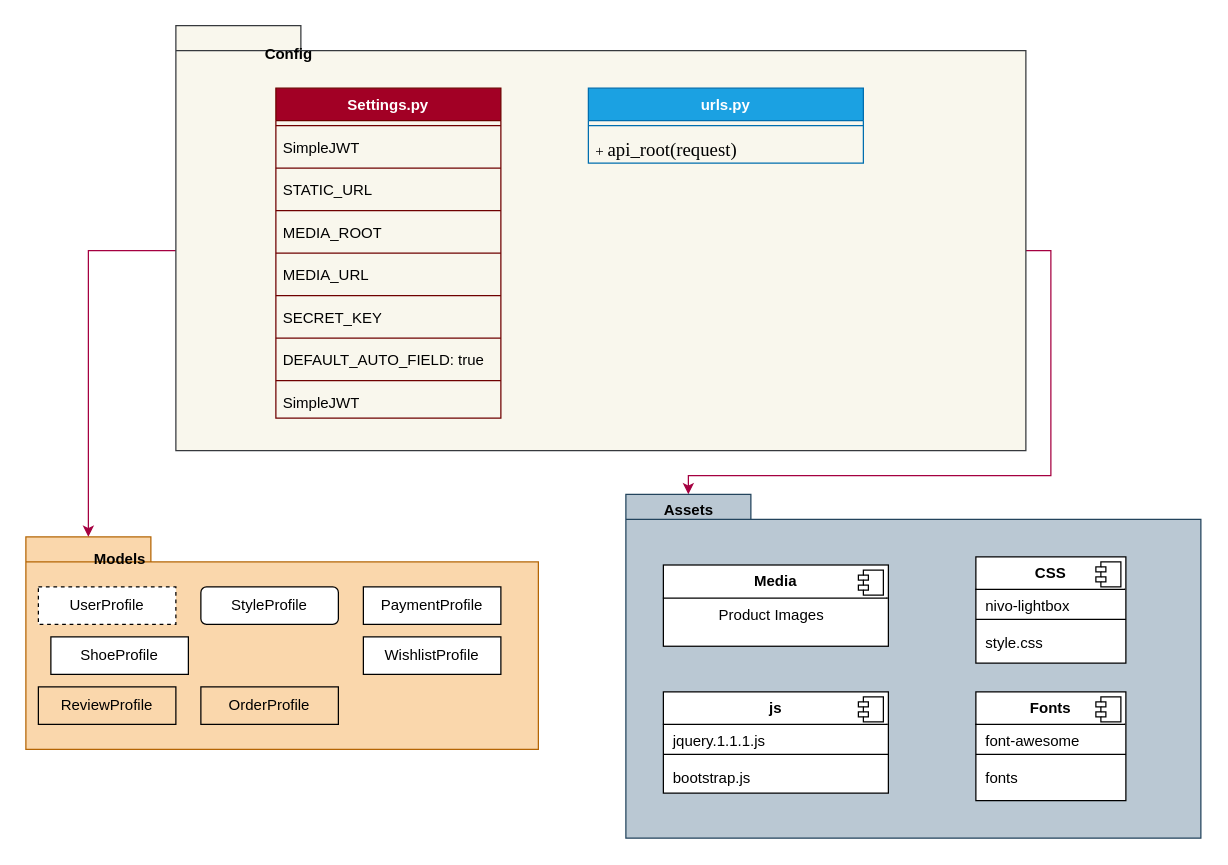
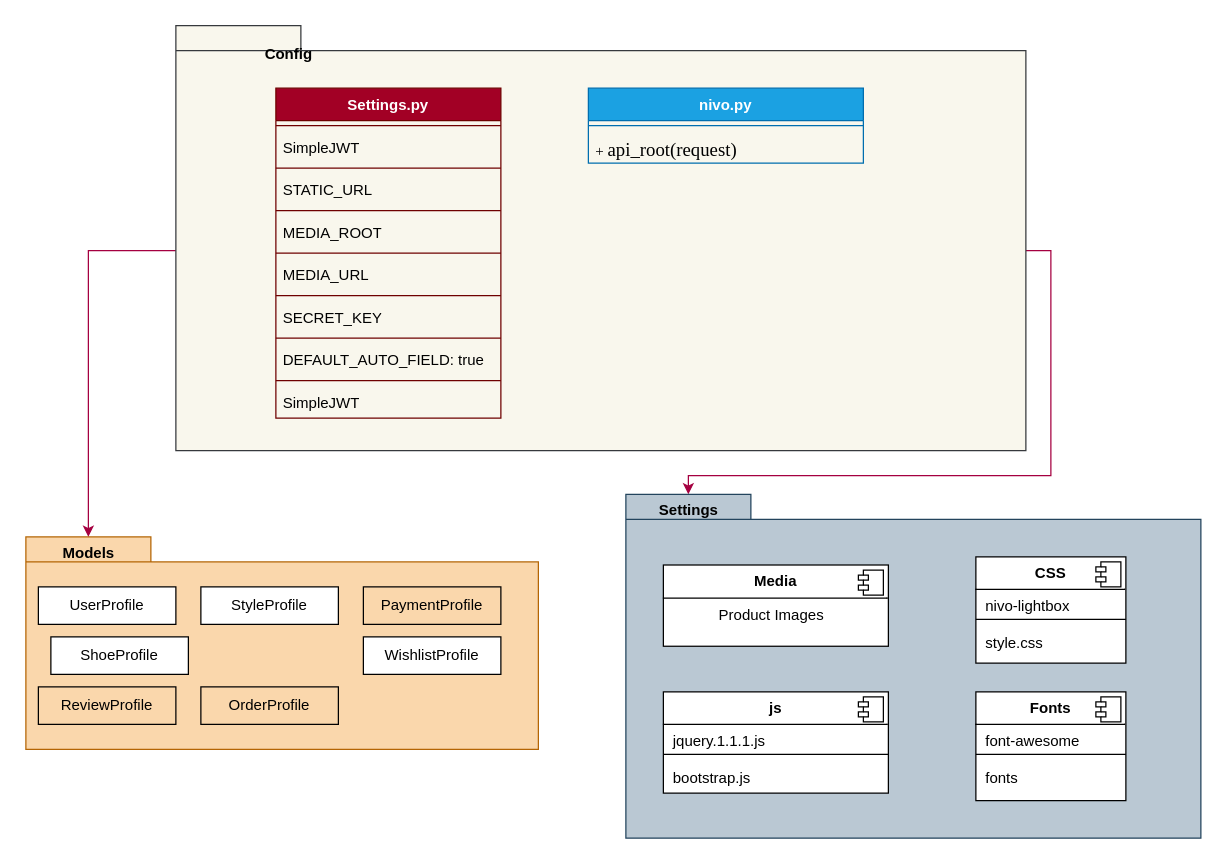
(726, 106) -> (726, 106)
(689, 511) -> (689, 511)
(119, 559) -> (88, 553)
(107, 606) -> (107, 606)
(269, 606) -> (269, 606)
(432, 606) -> (432, 606)
